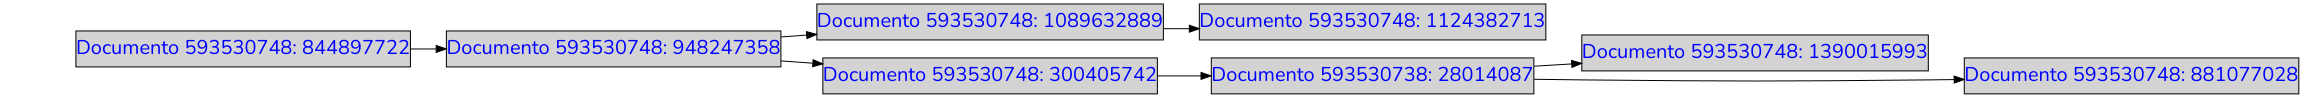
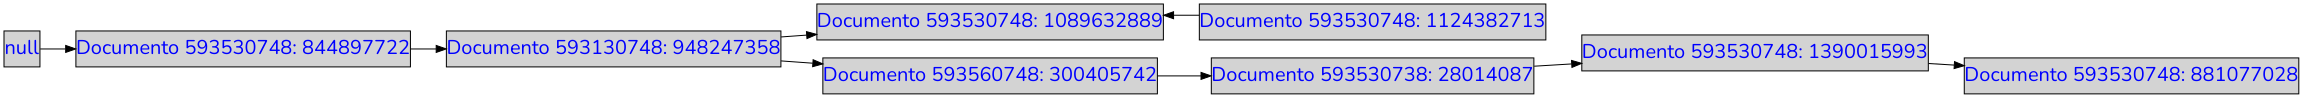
(1176, 29) -> (1186, 15)
none -> (22, 49)
(614, 49) -> (614, 49)
(990, 76) -> (990, 76)
(1744, 81) -> (1941, 64)
